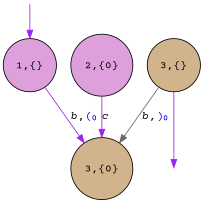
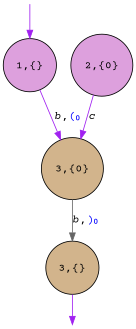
(142, 112) -> (72, 216)
